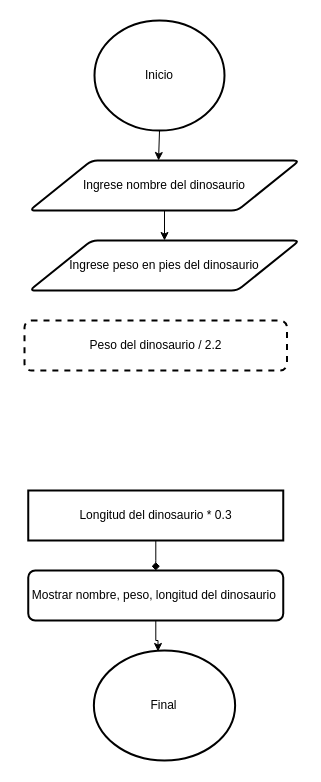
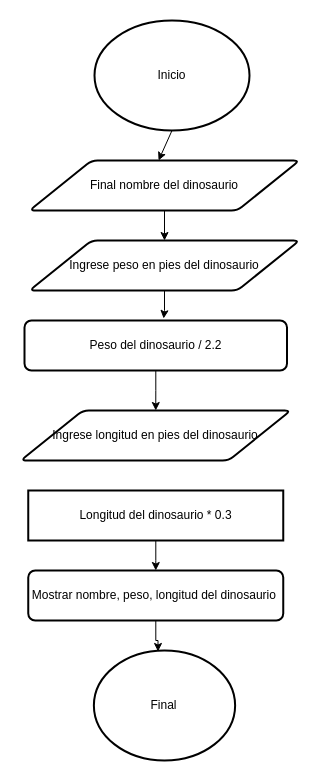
(160, 76) -> (172, 76)
(165, 186) -> (165, 186)
none -> (165, 301)
(156, 346) -> (156, 346)
none -> (156, 387)
none -> (156, 436)
(156, 561) -> (156, 562)
